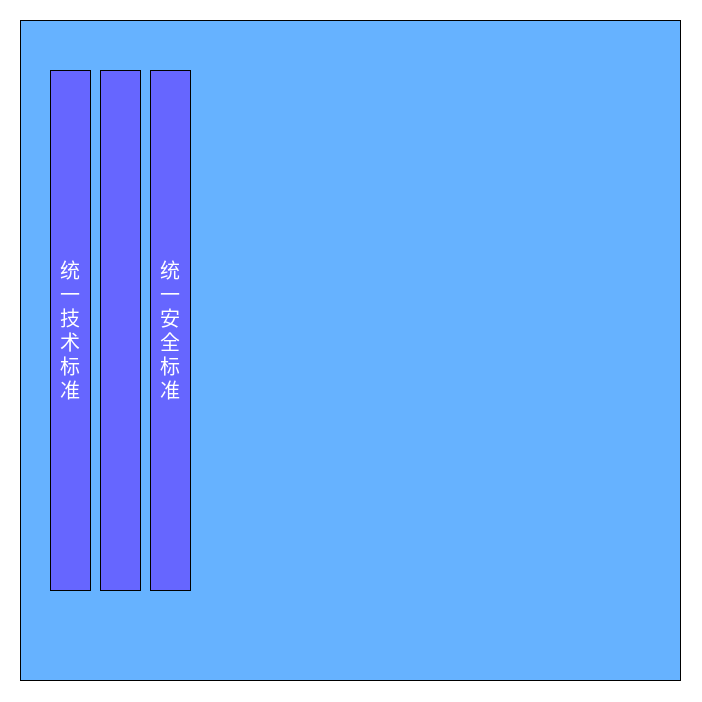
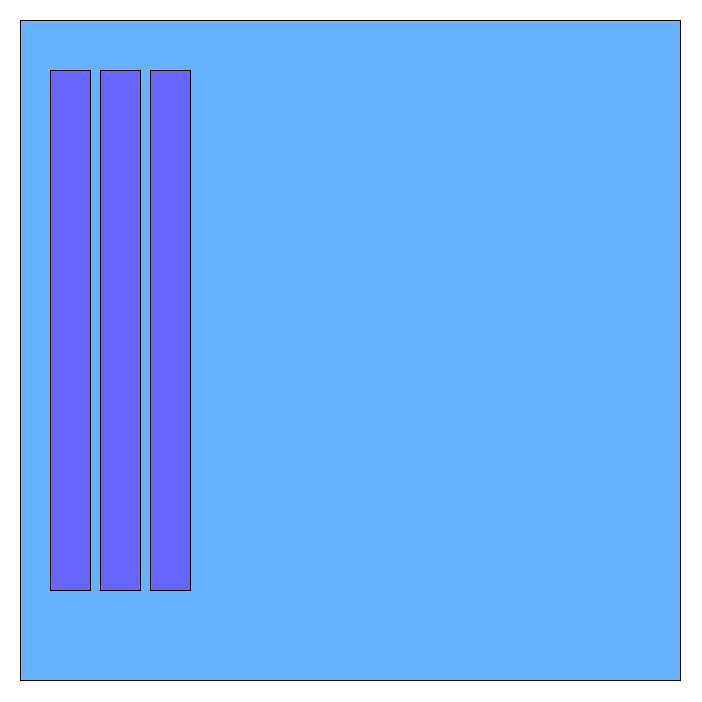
(71, 331) -> none
(171, 331) -> none
